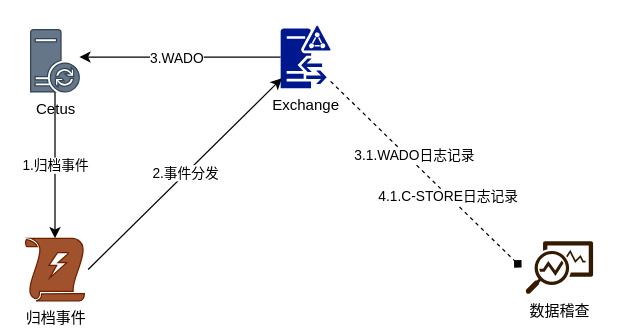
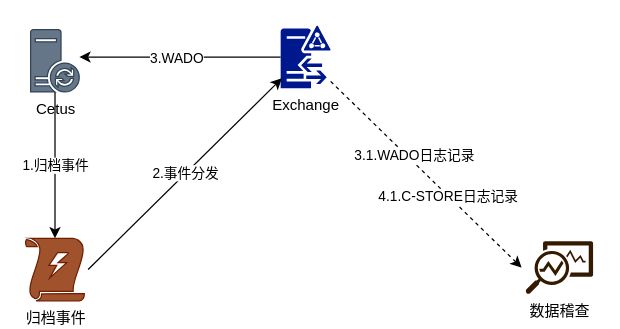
(514, 260) -> (514, 260)
